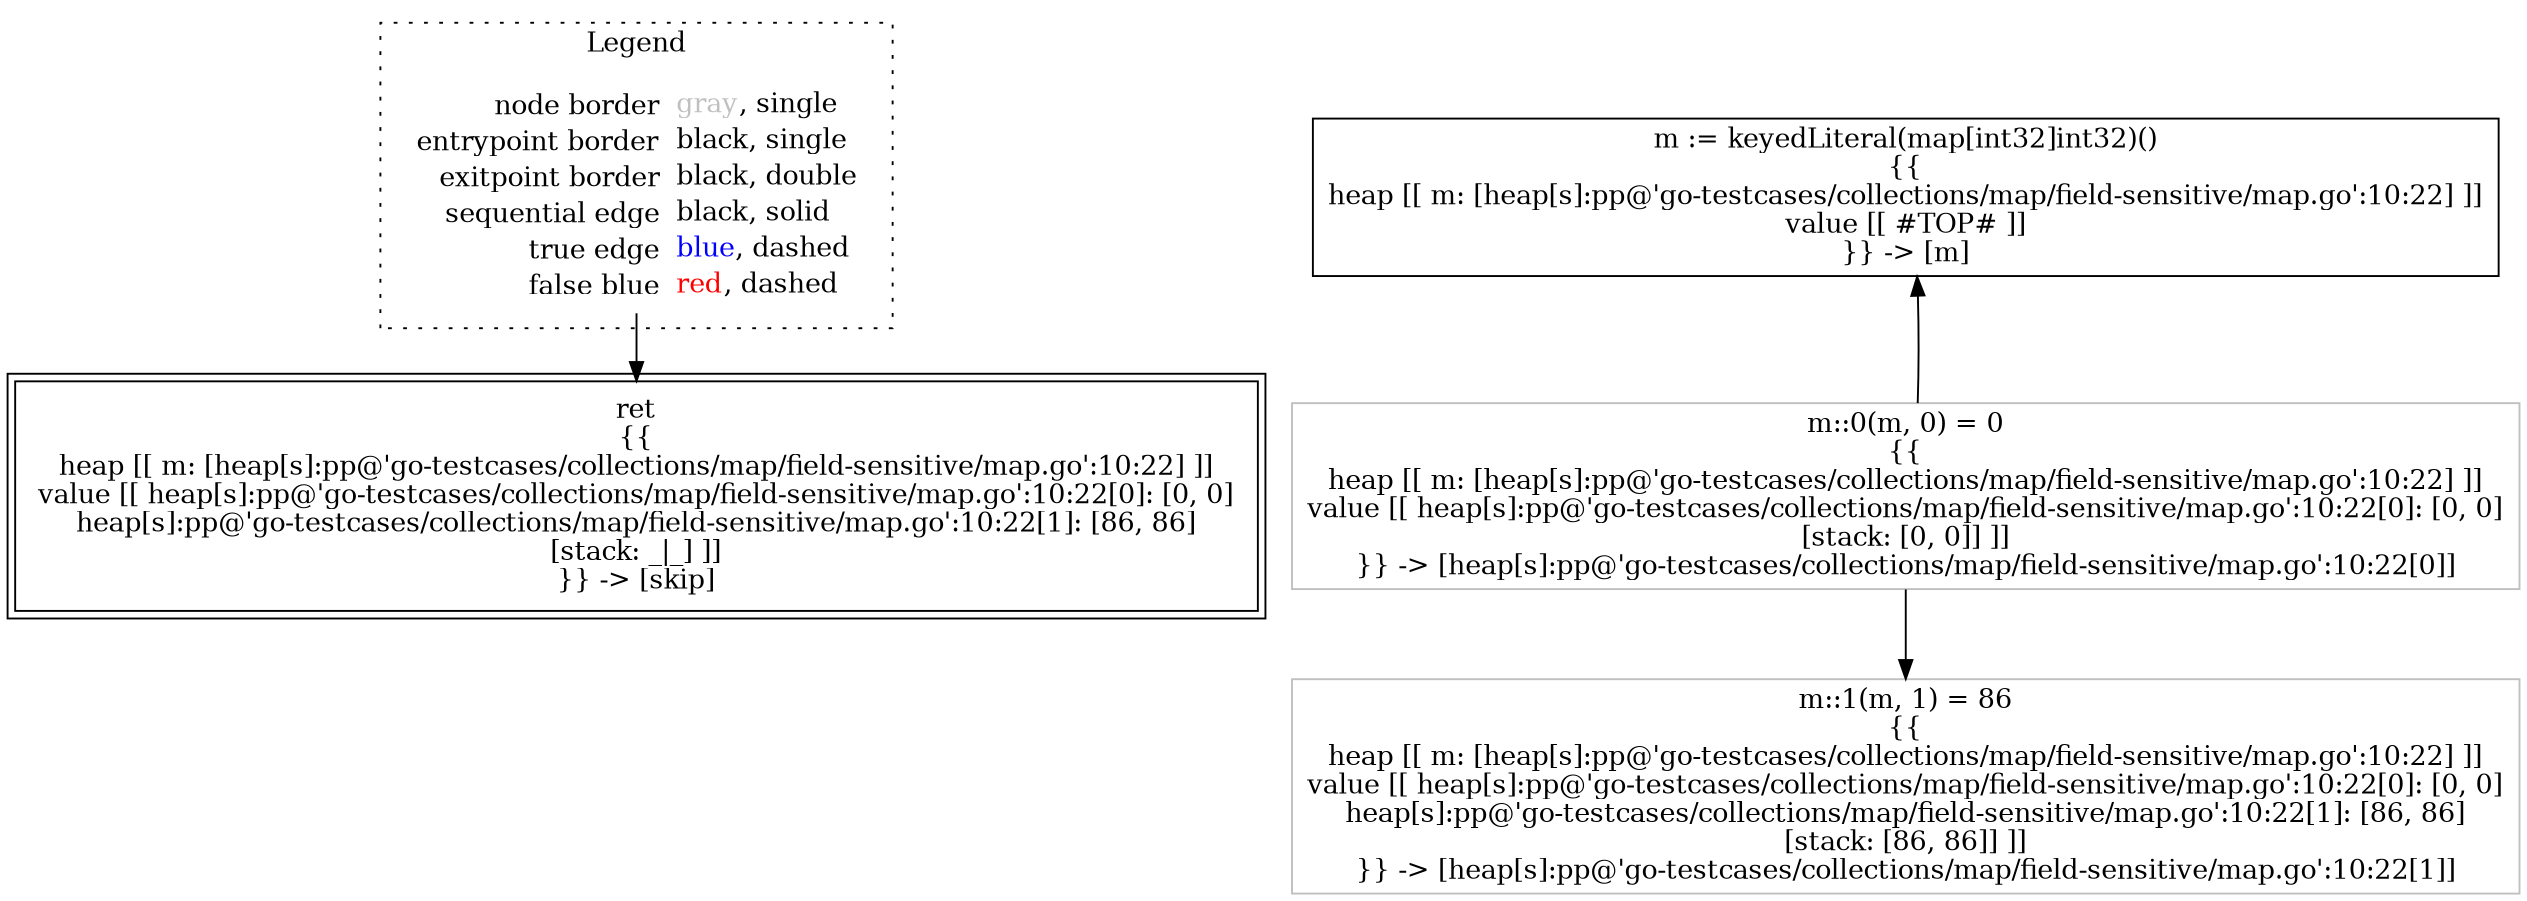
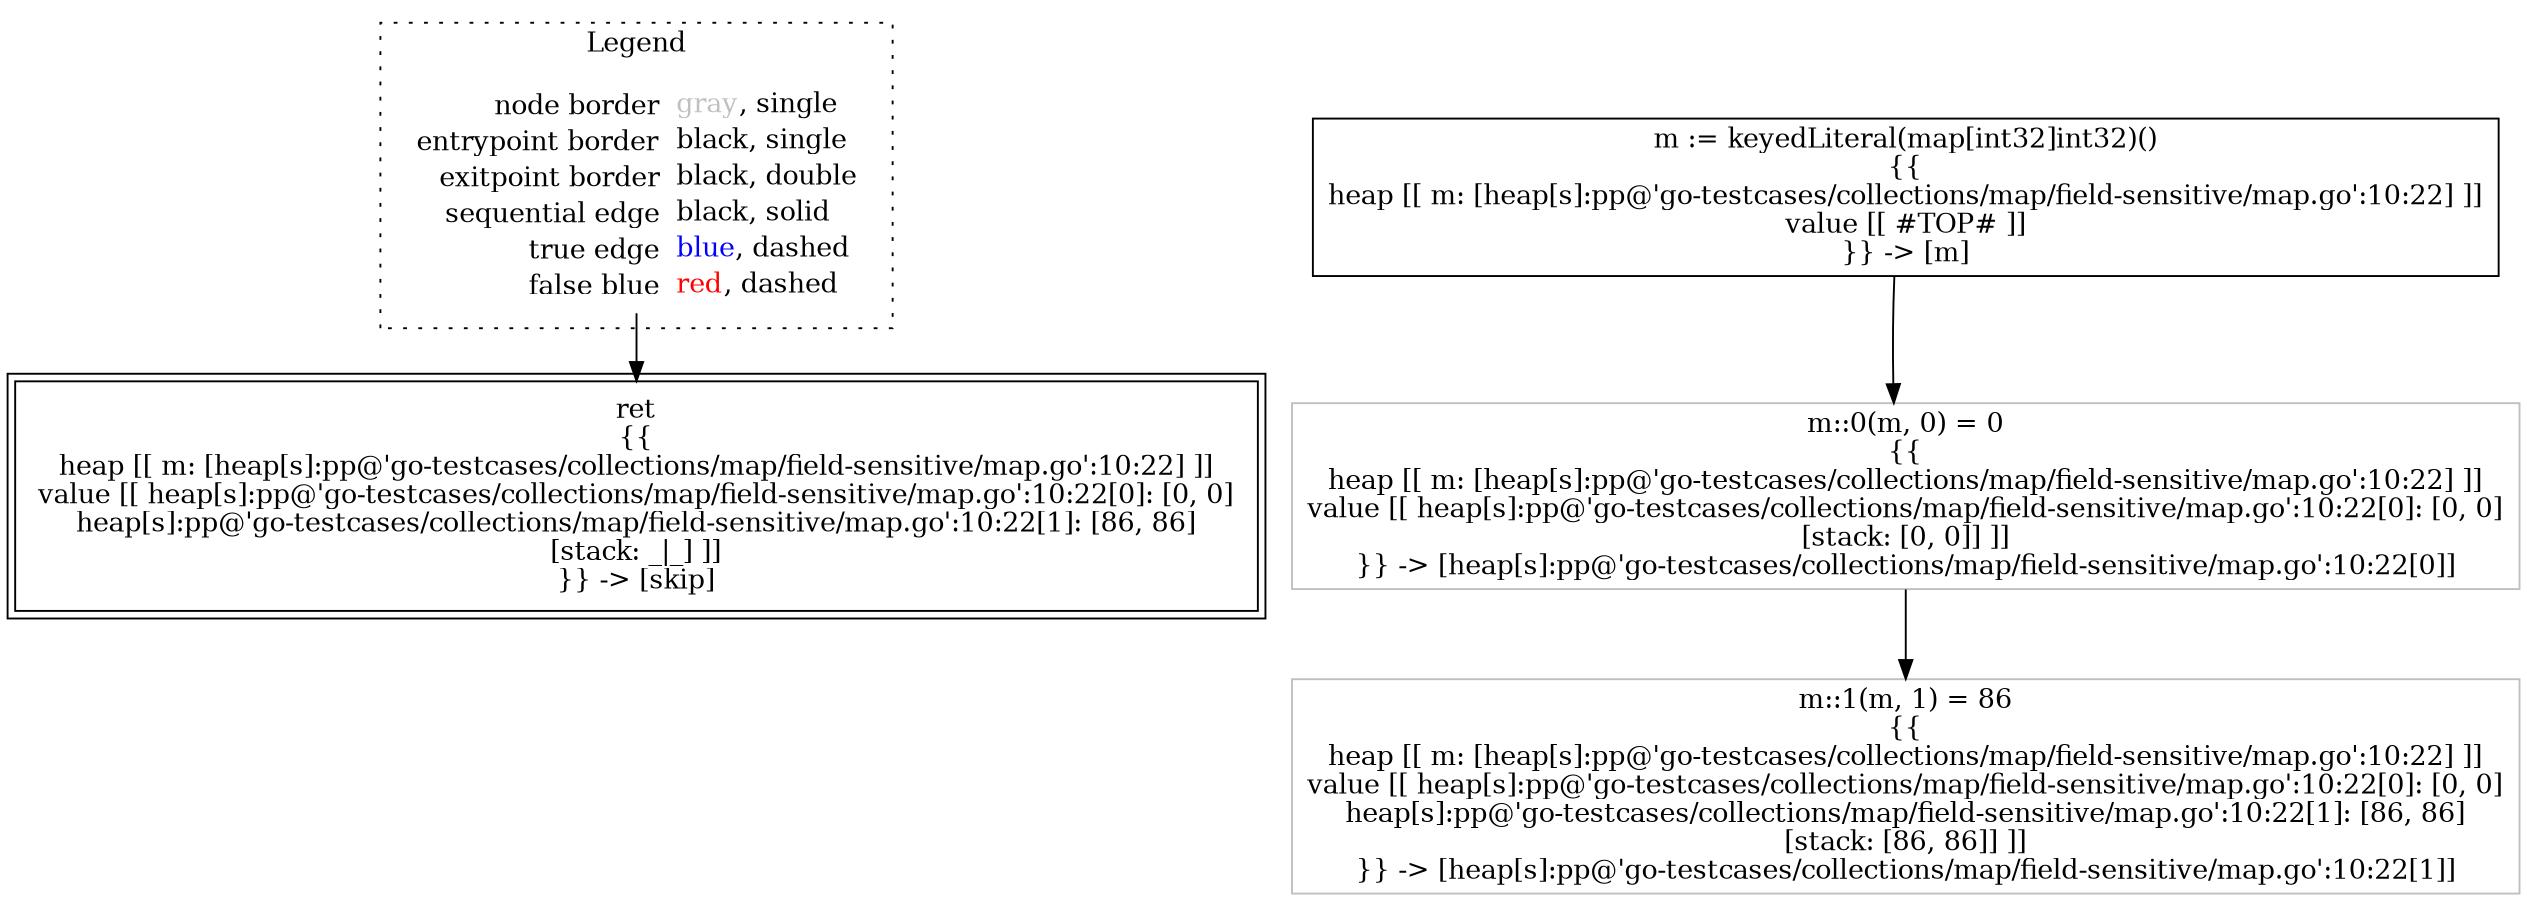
(1919, 350) -> (1893, 330)
